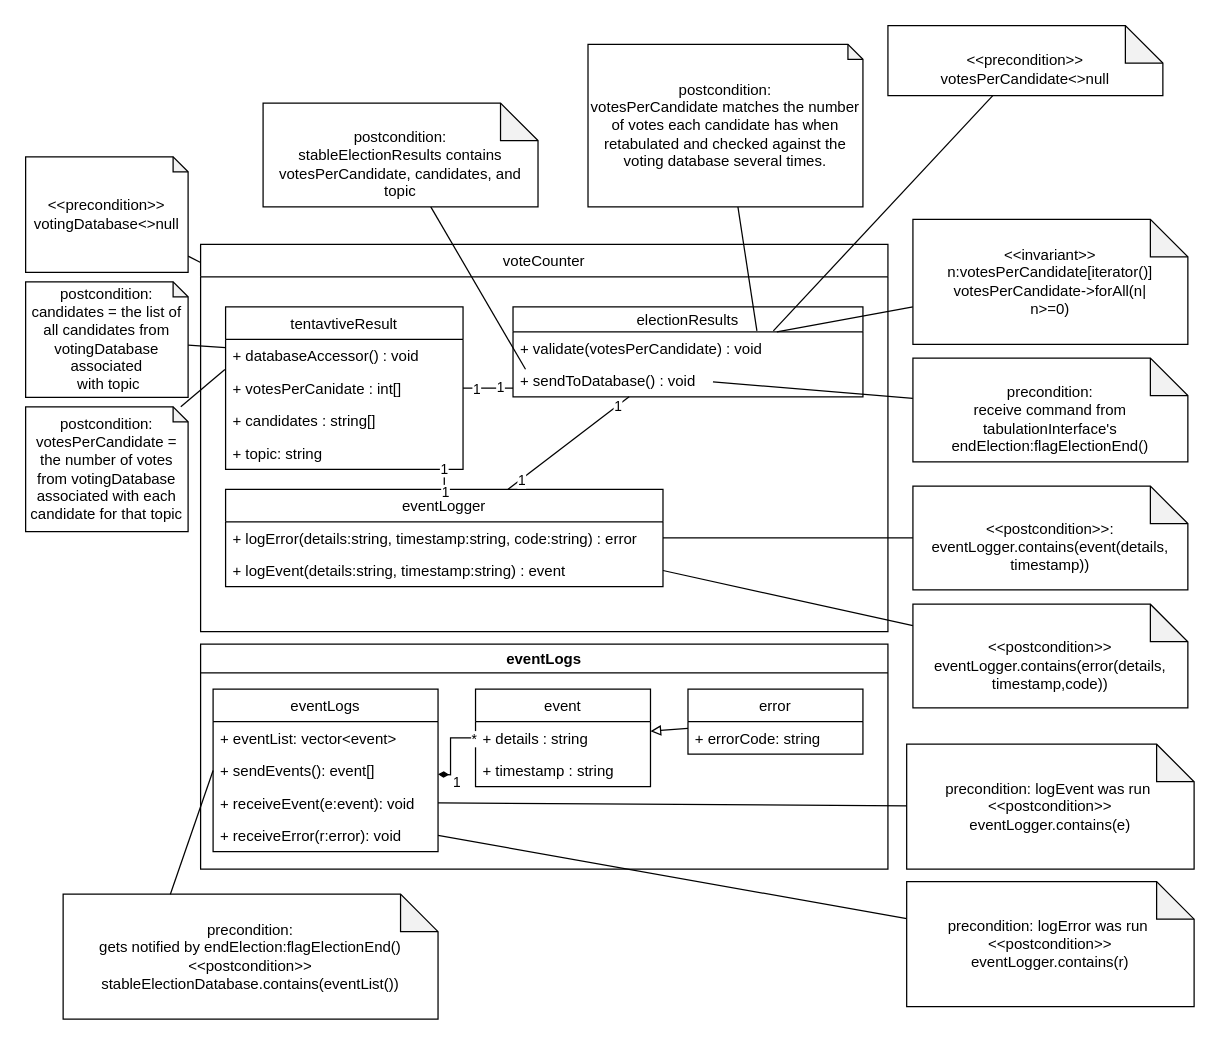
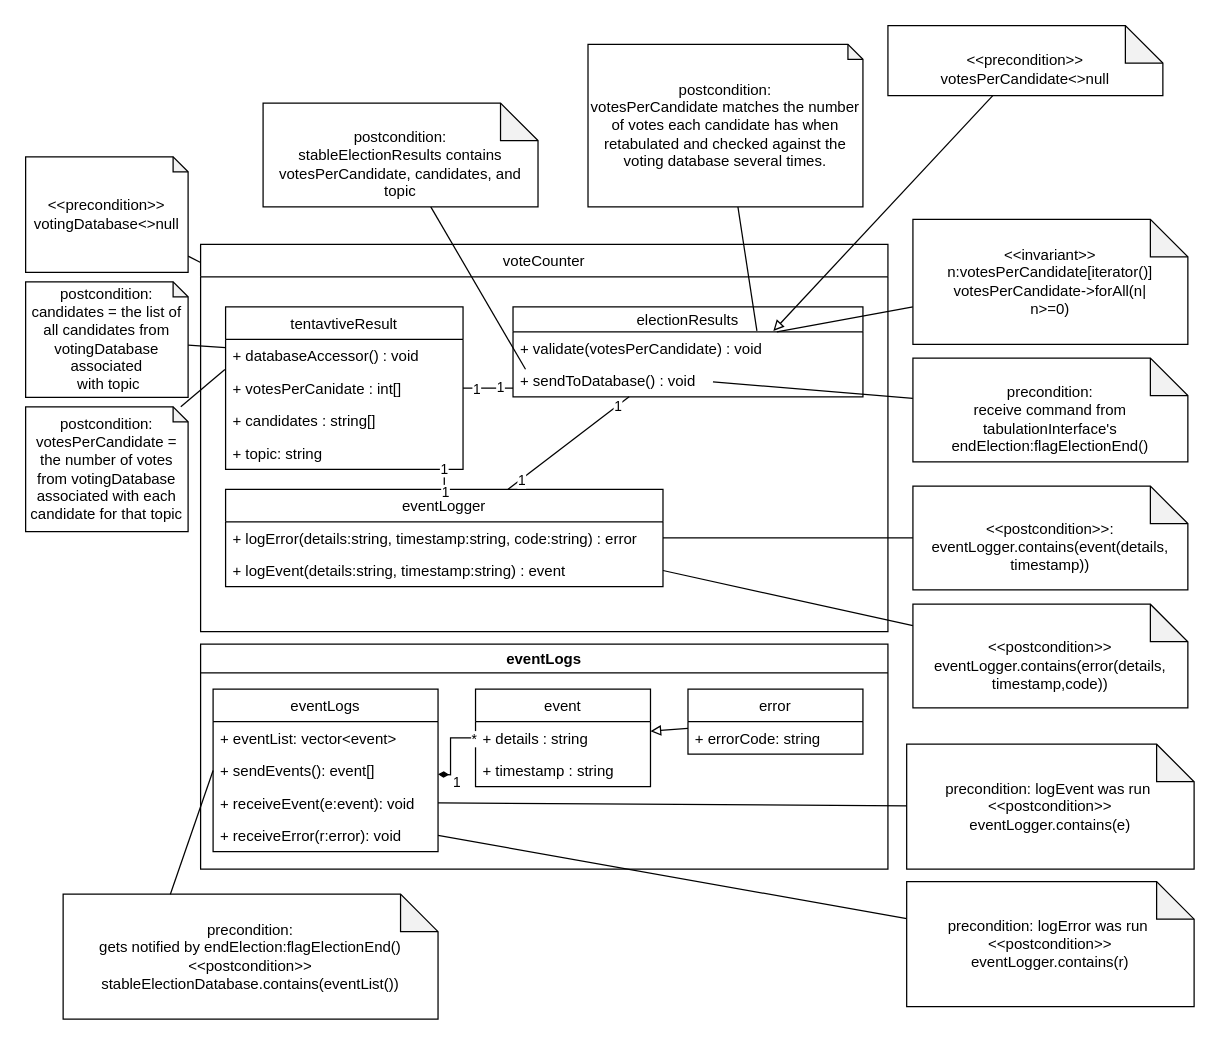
(778, 327) -> (781, 323)
